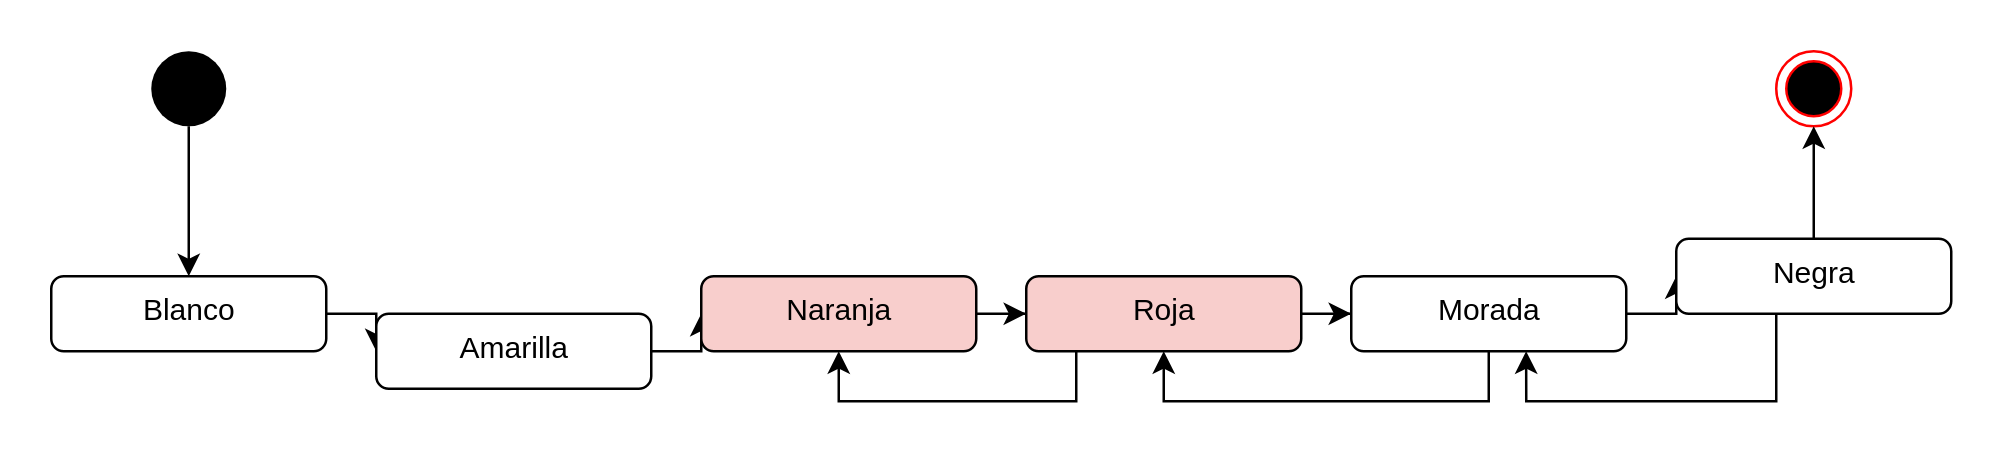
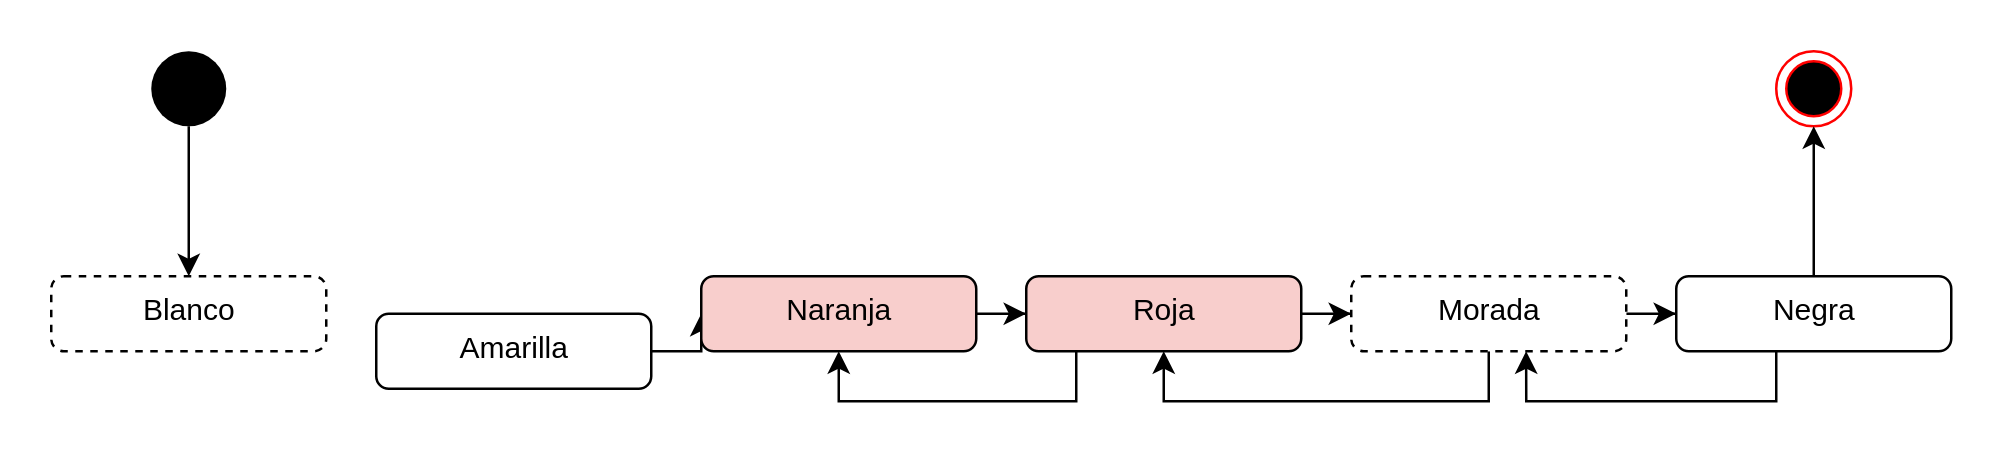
(1814, 276) -> (1814, 314)
(189, 314) -> (189, 314)
(361, 314) -> none
(1489, 314) -> (1489, 314)
